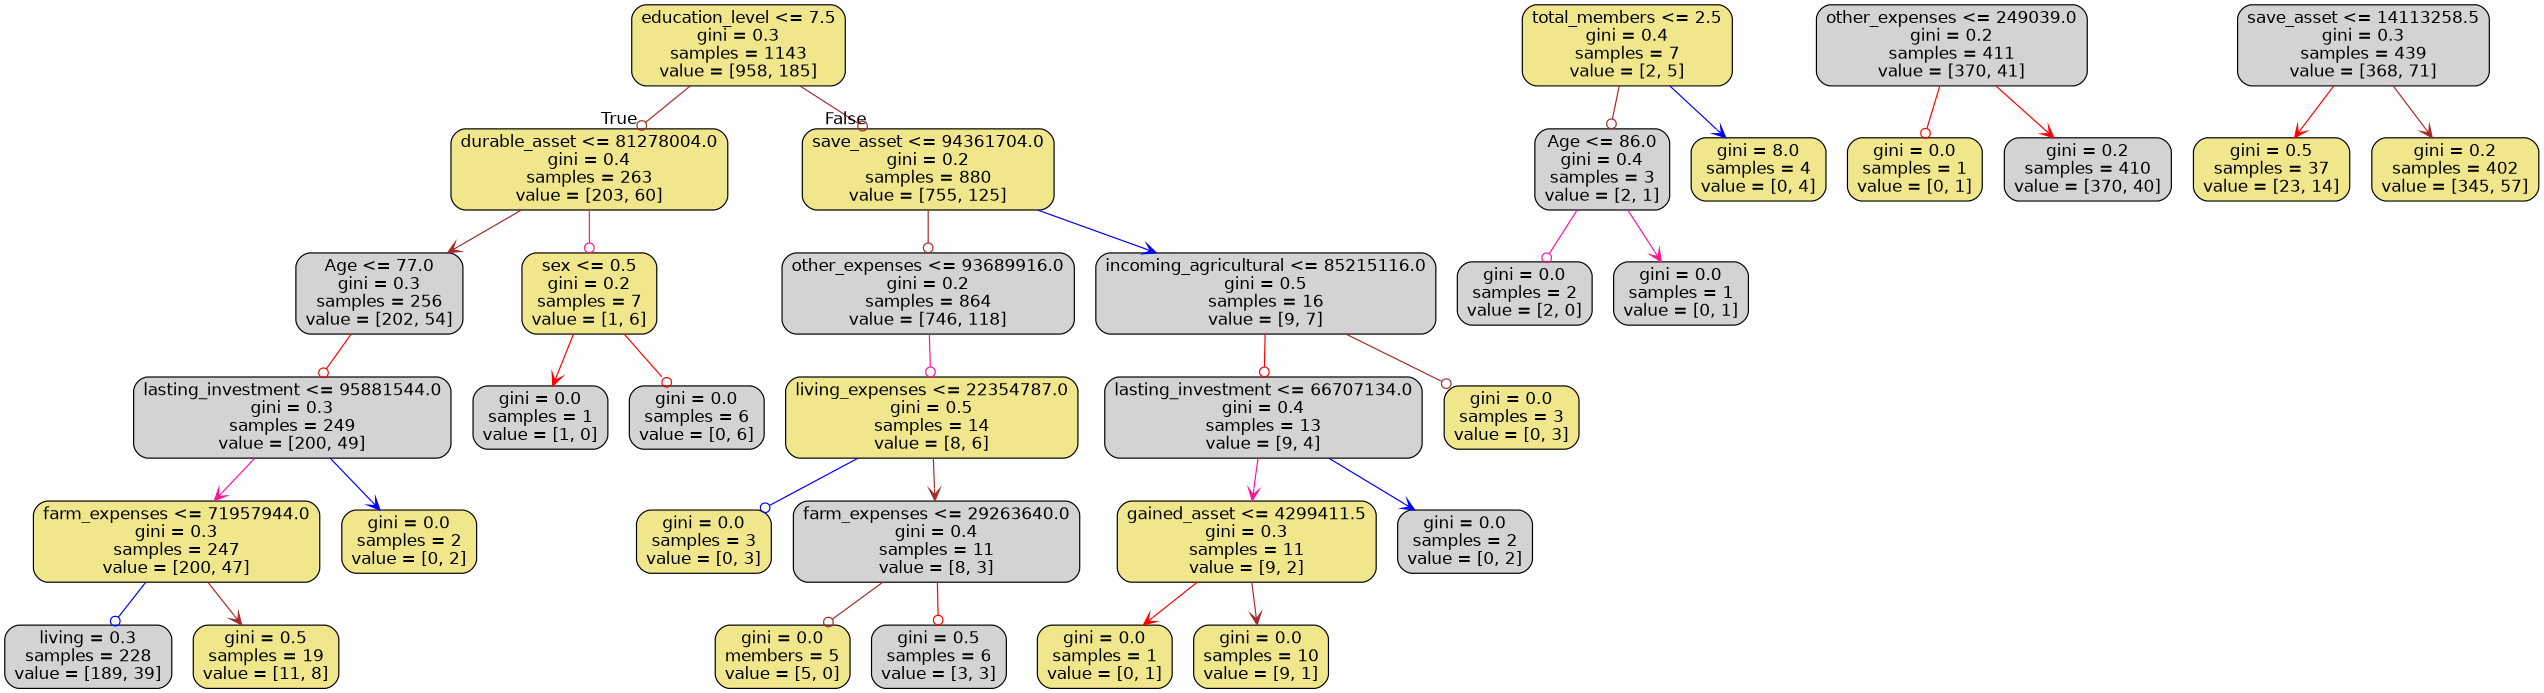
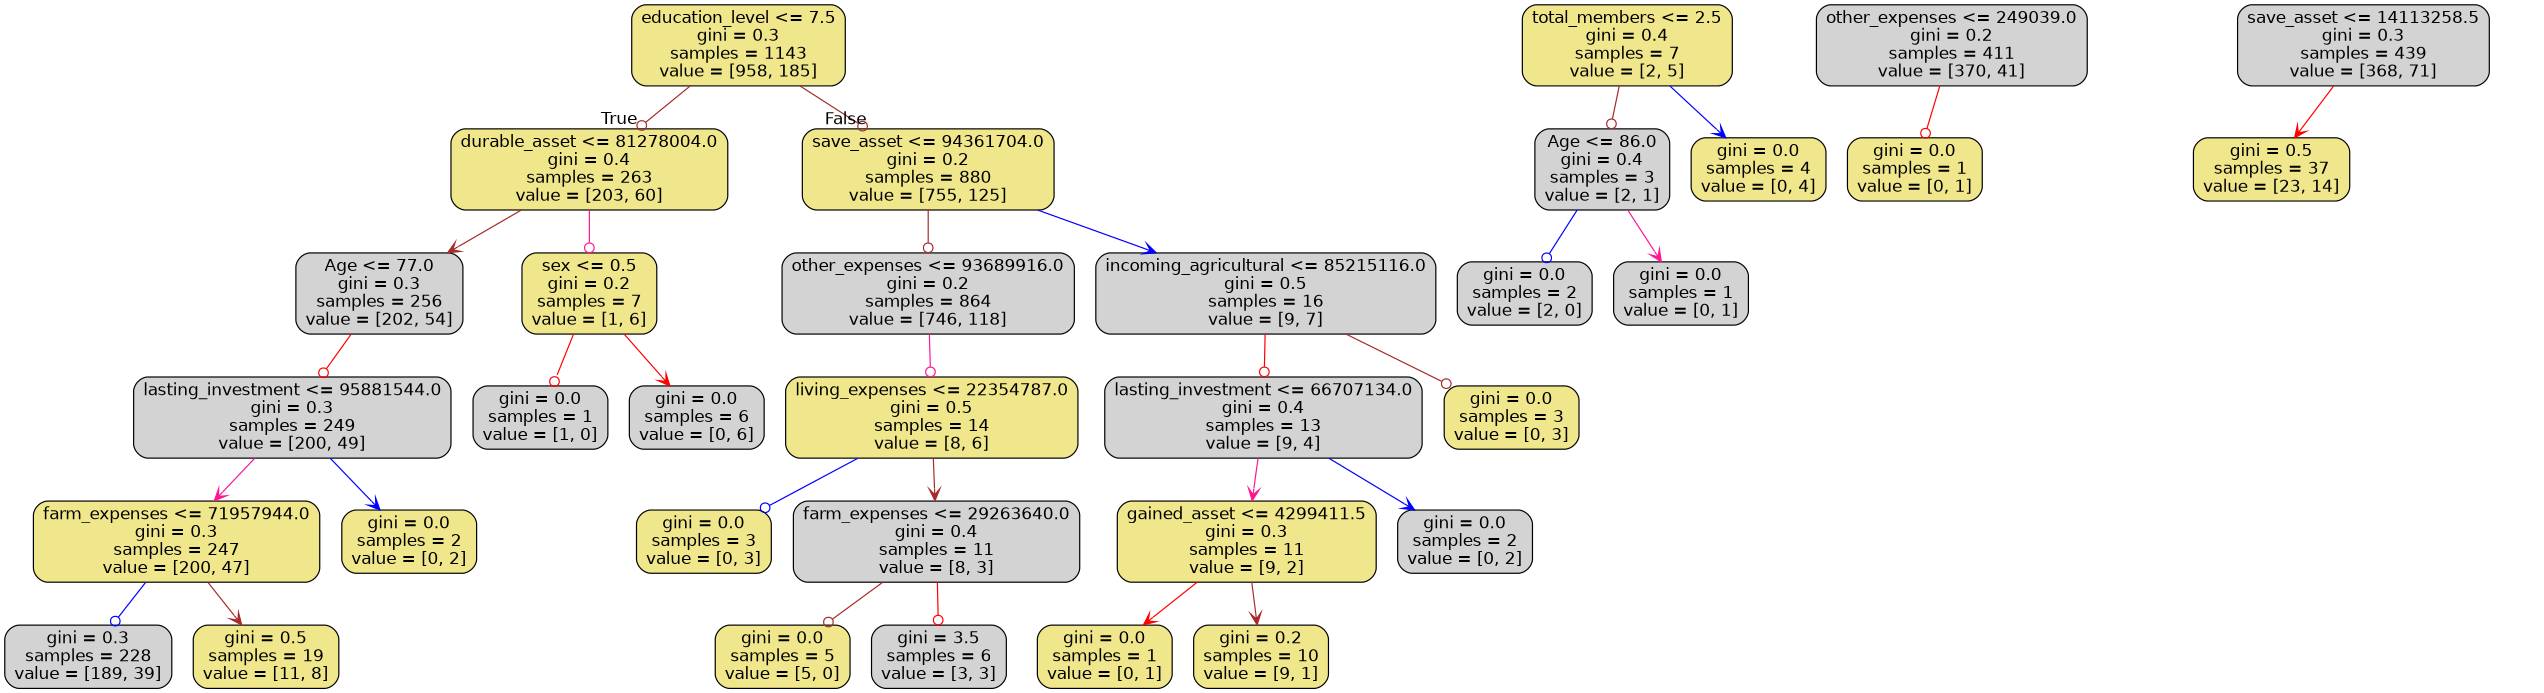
(1759, 169) -> (1759, 169)
(2088, 169) -> none
(2455, 169) -> none
(1563, 232) -> (1563, 232)
(565, 354) -> (565, 354)
(643, 355) -> (643, 355)
(88, 657) -> (88, 657)
(783, 657) -> (783, 657)
(939, 657) -> (939, 657)
(1261, 657) -> (1261, 657)
